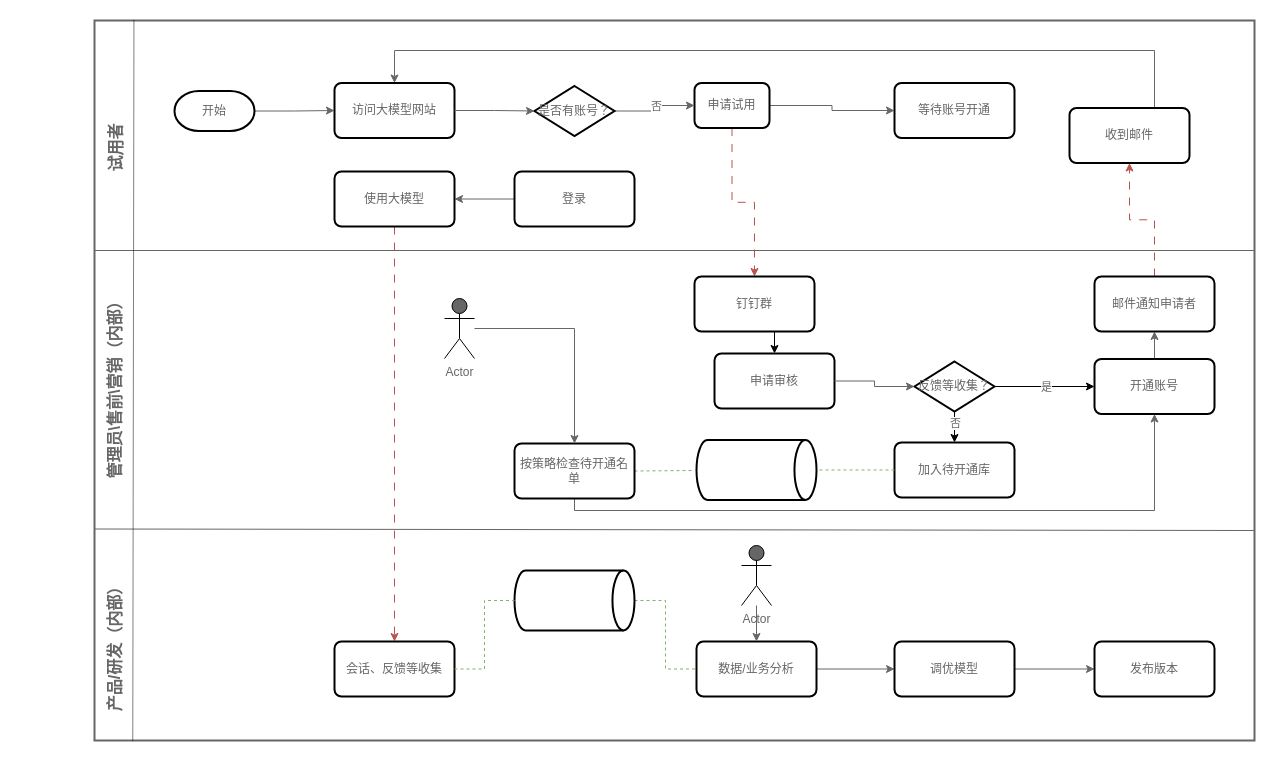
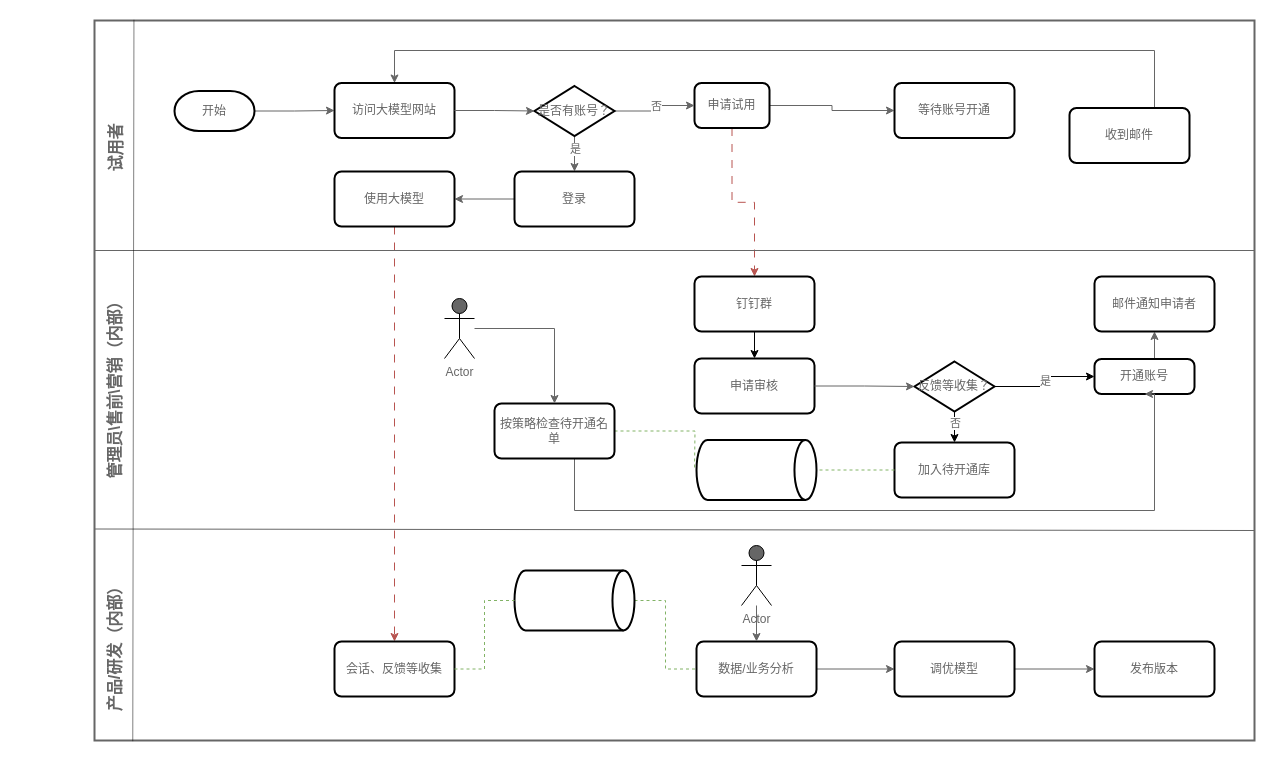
none -> (575, 150)
(1146, 220) -> none
(775, 381) -> (755, 386)
(1155, 387) -> (1145, 377)
(575, 471) -> (555, 431)
